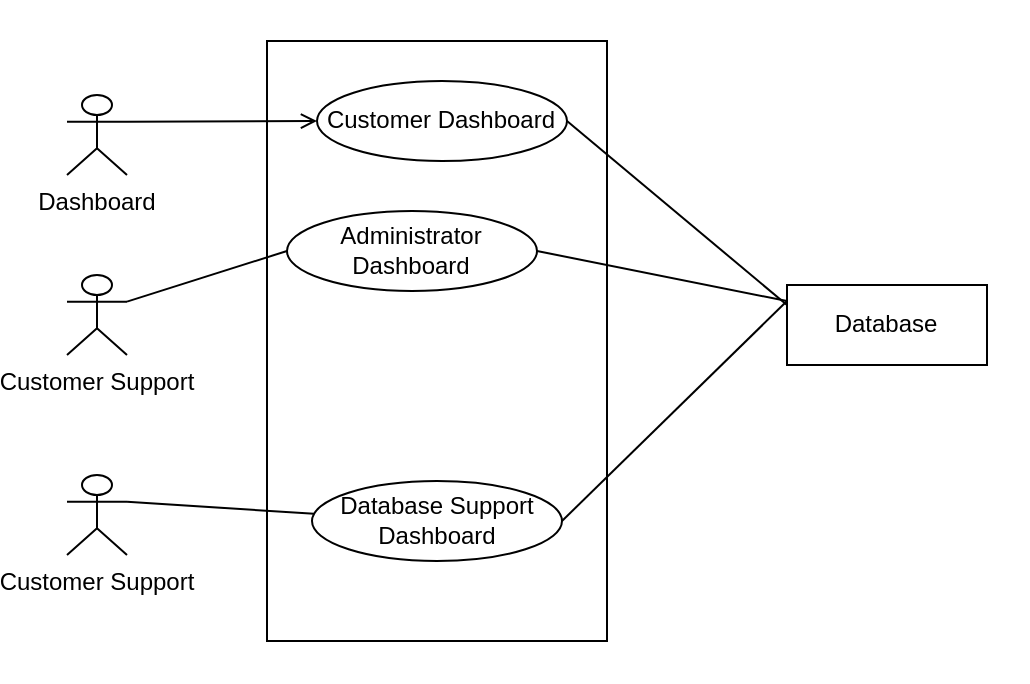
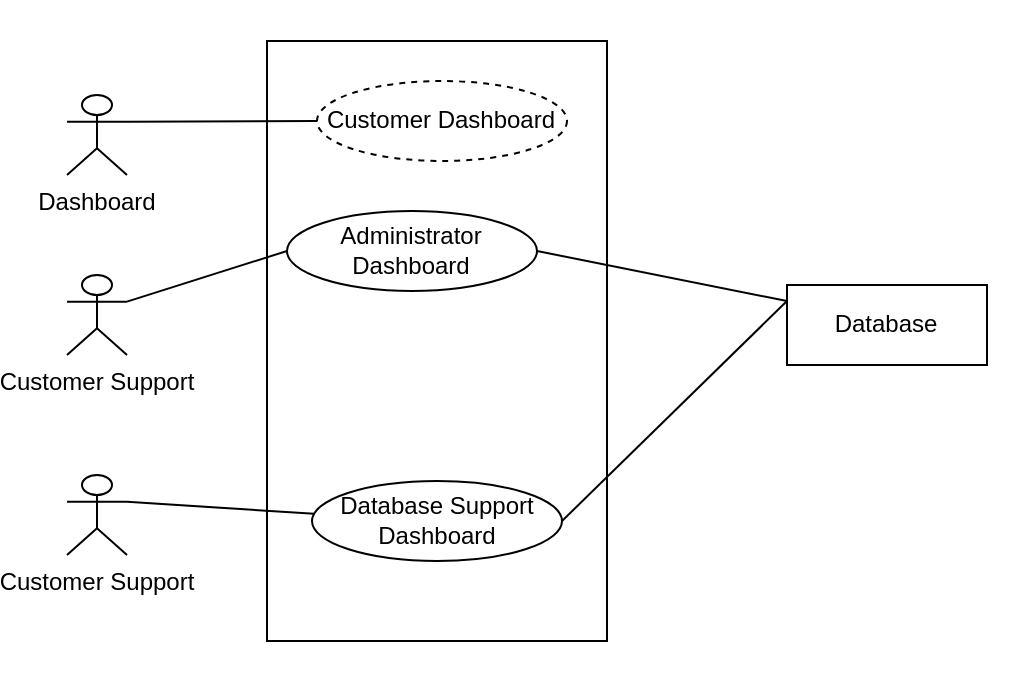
(309, 121) -> (311, 121)
(442, 121) -> (442, 121)
(672, 208) -> none
